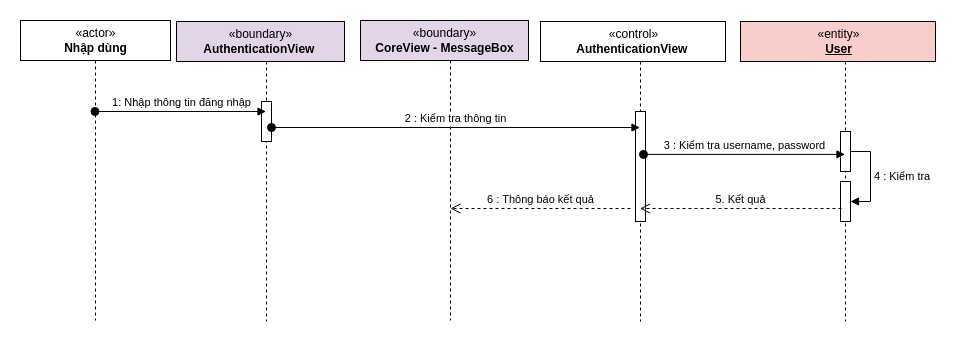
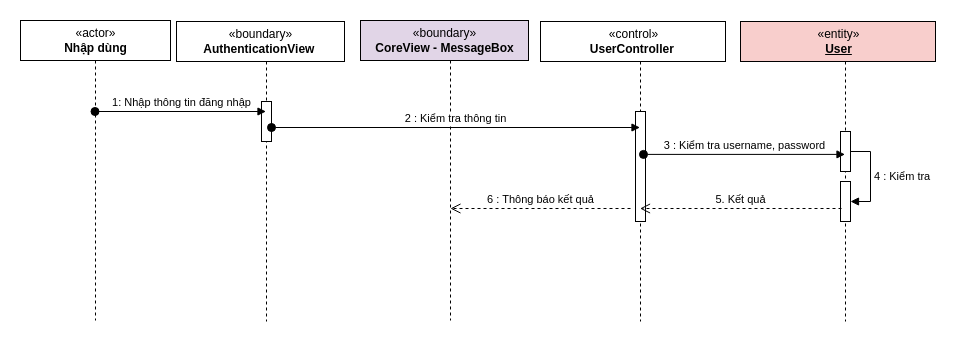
(261, 42) -> (261, 42)
(634, 42) -> (634, 42)
